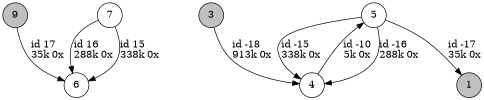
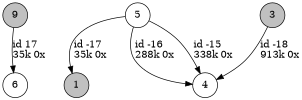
(110, 15) -> none
(336, 49) -> none
